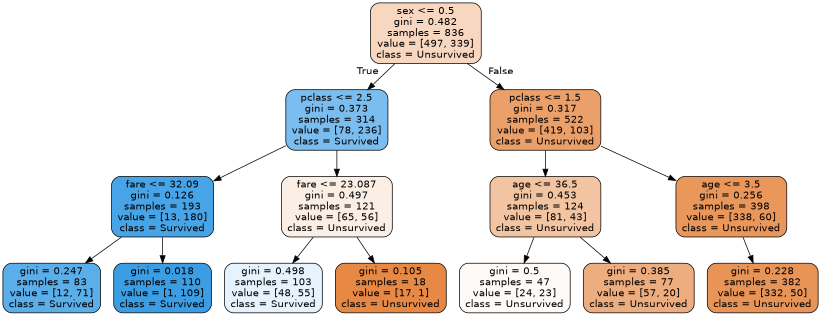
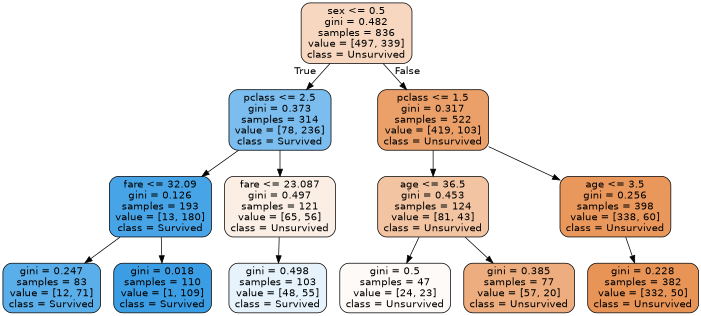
(391, 288) -> none
